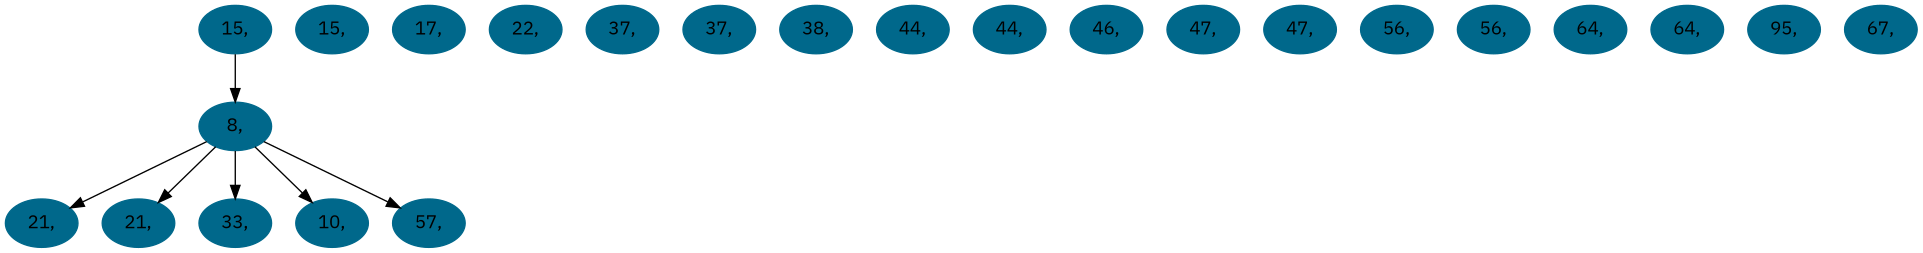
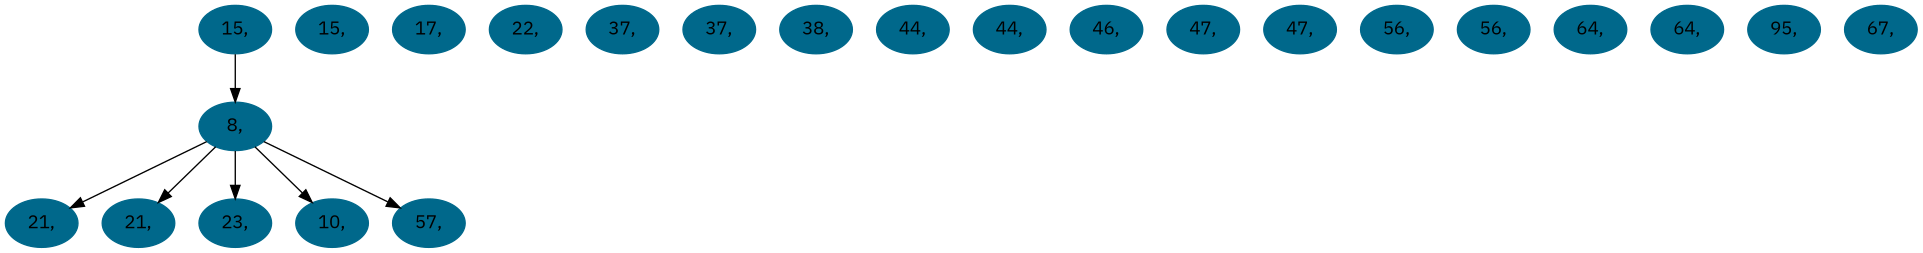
(235, 223) -> (235, 223)
